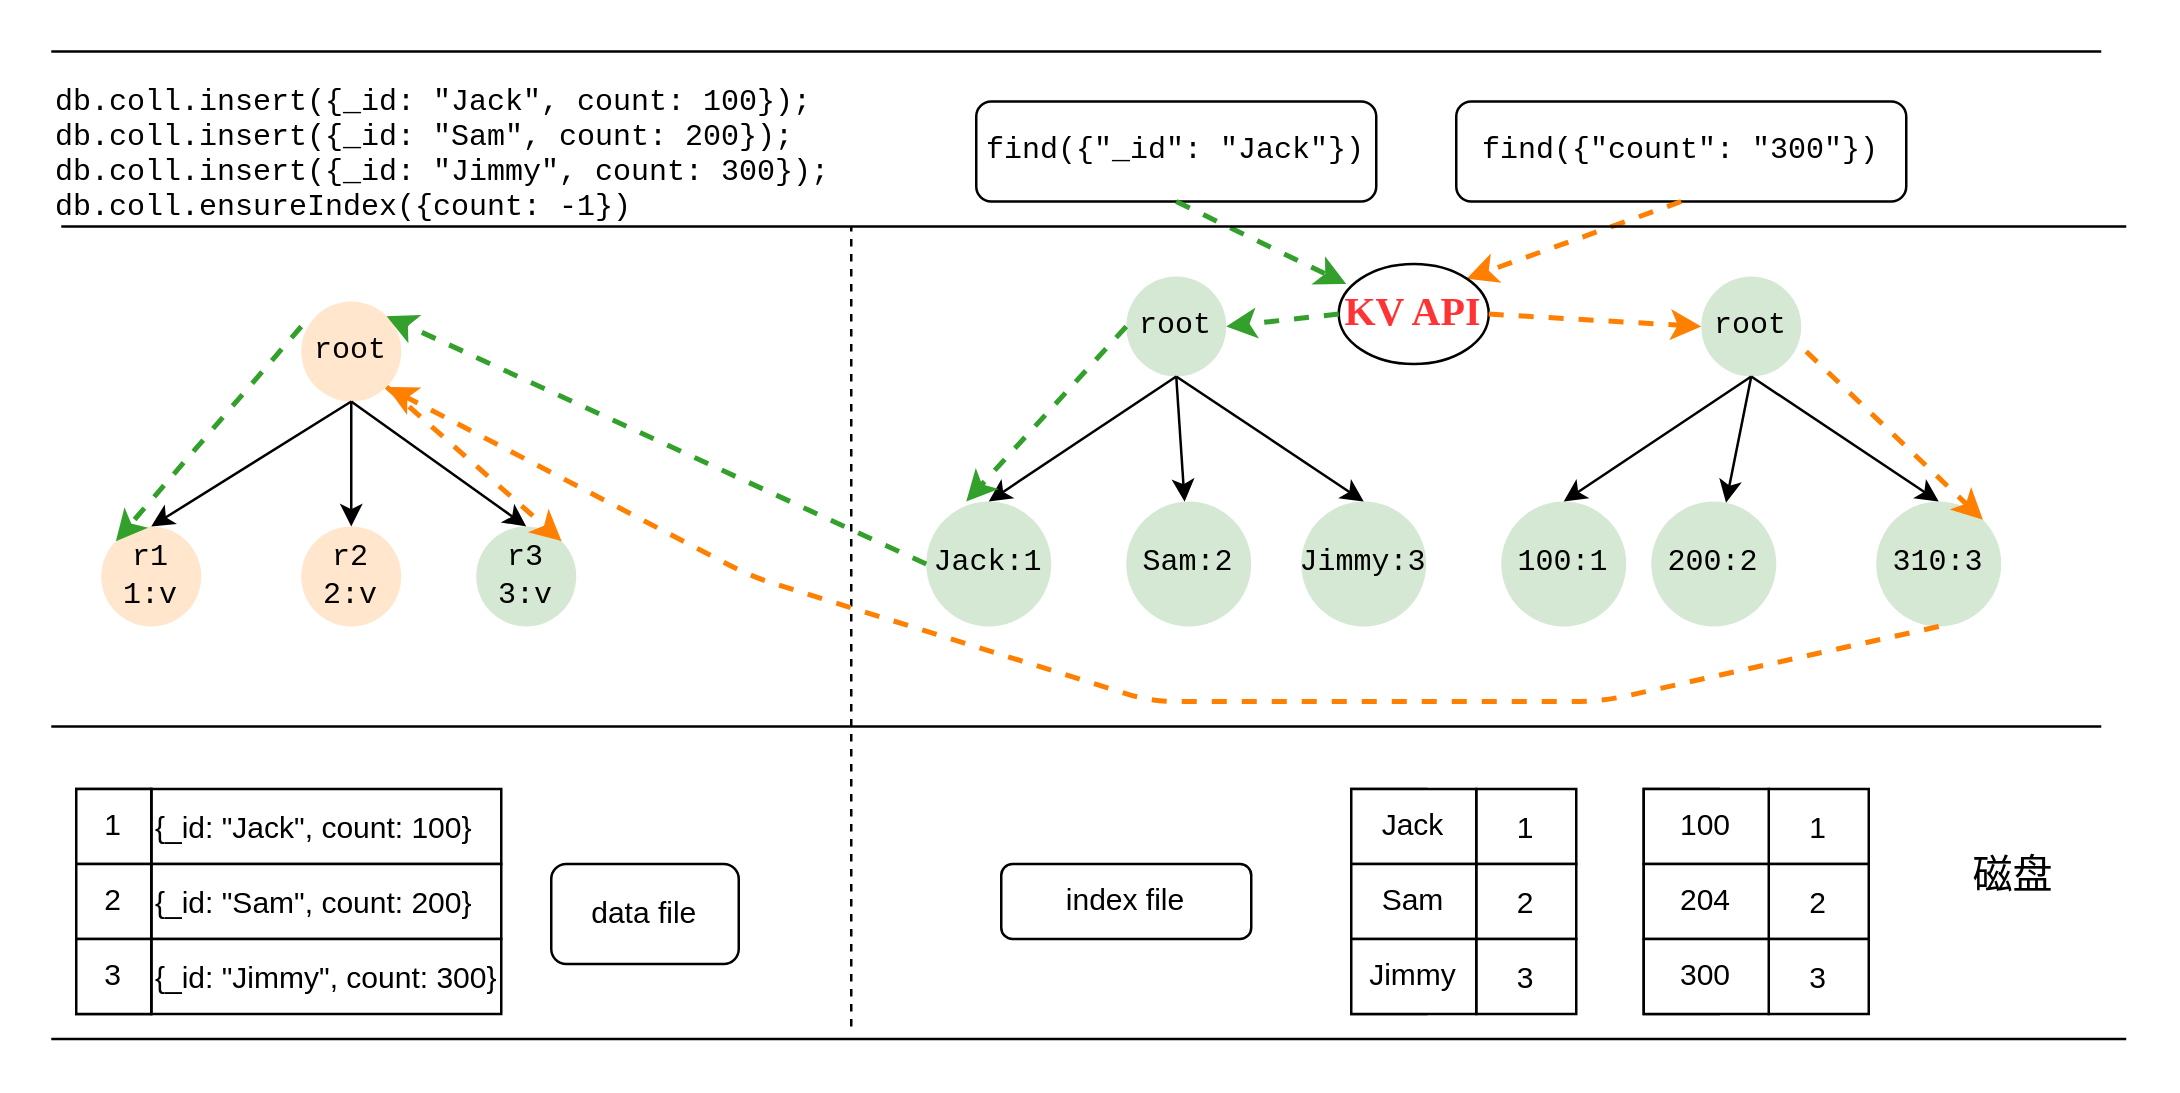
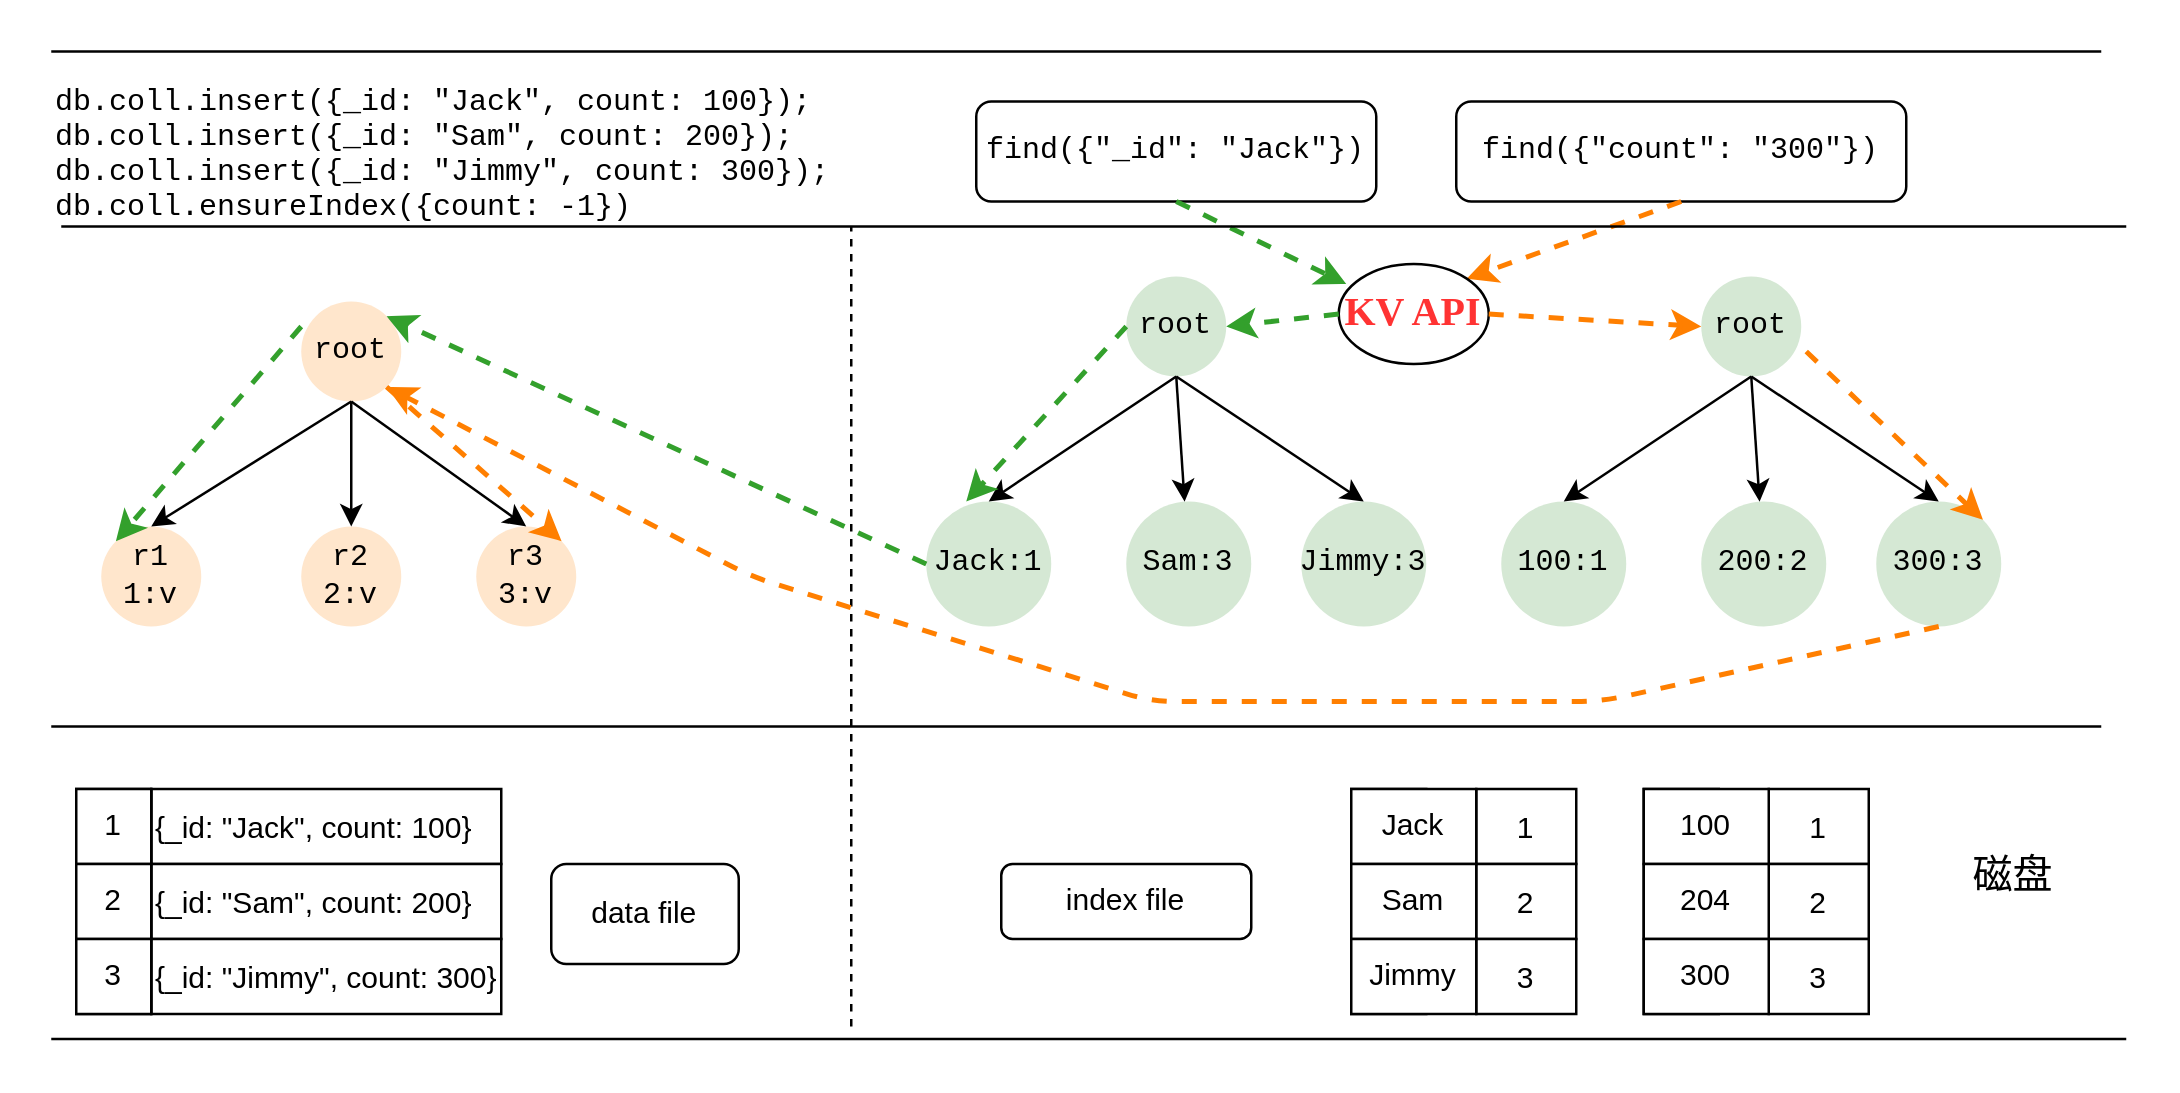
(1189, 564) -> (1189, 564)
(1714, 564) -> (1764, 564)
(1939, 564) -> (1939, 564)
(526, 576) -> (526, 576)
